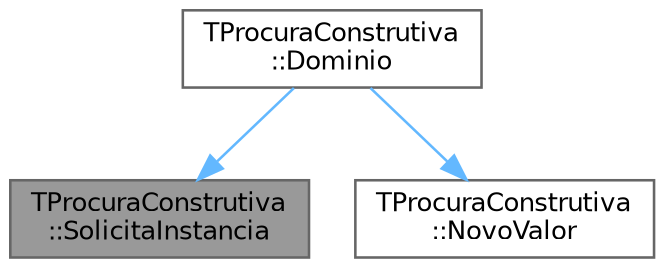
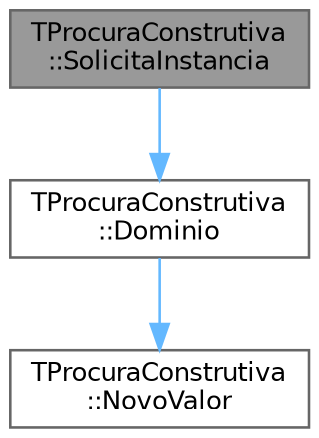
(255, 125) -> (160, 121)
